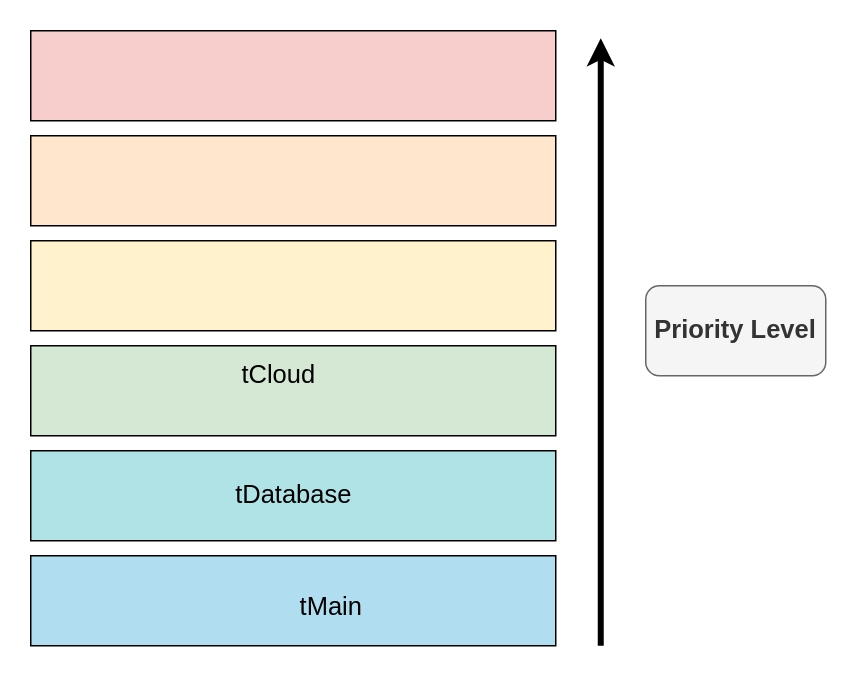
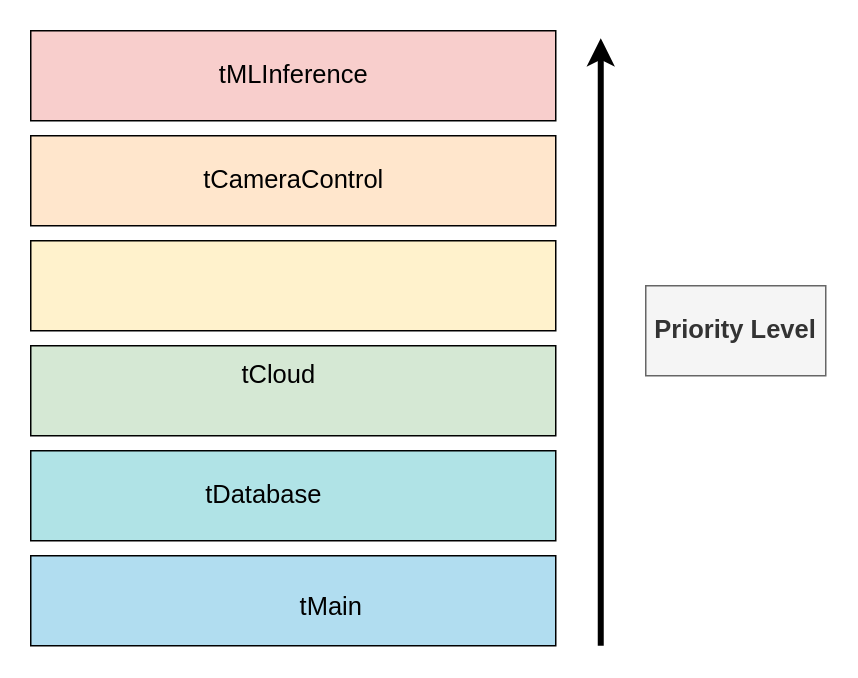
none -> (293, 76)
none -> (293, 181)
(736, 331) -> (736, 331)
(293, 496) -> (263, 496)
